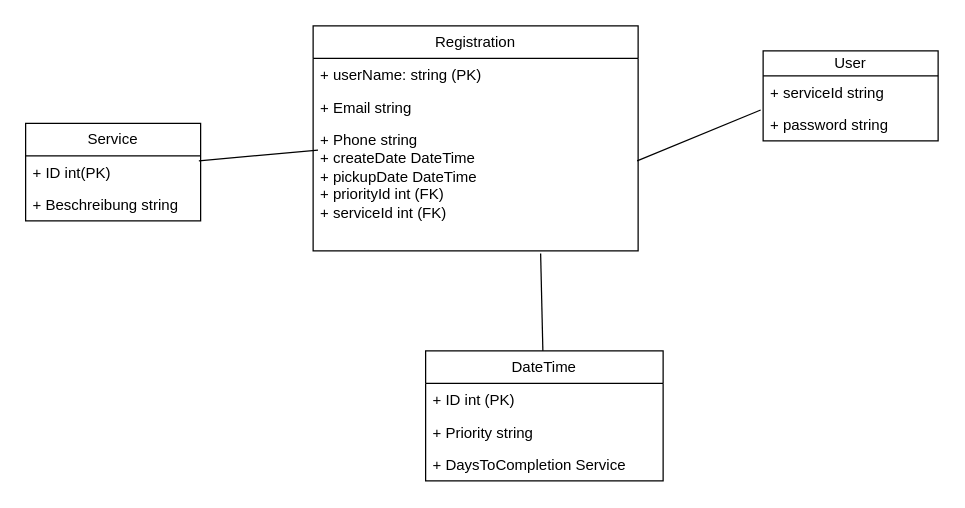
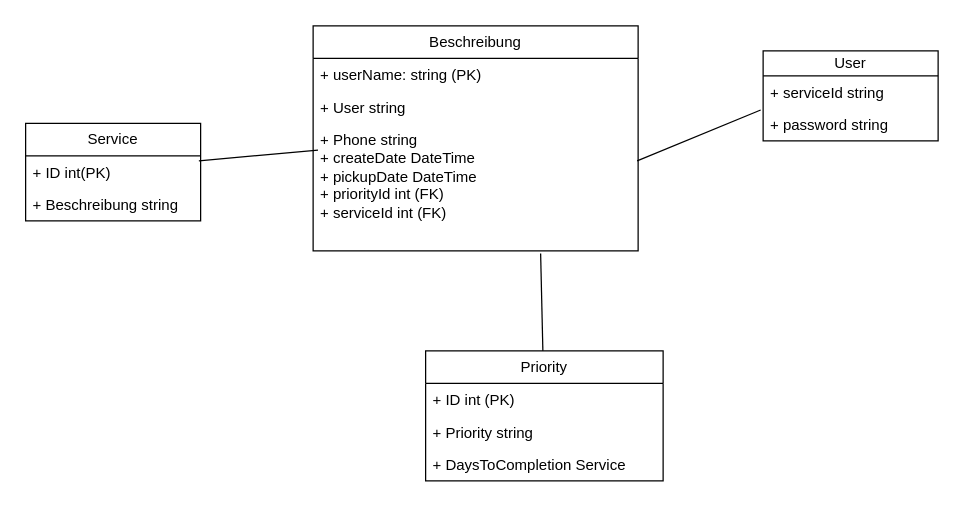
(476, 42) -> (476, 42)
(370, 108) -> (369, 108)
(544, 367) -> (544, 367)
